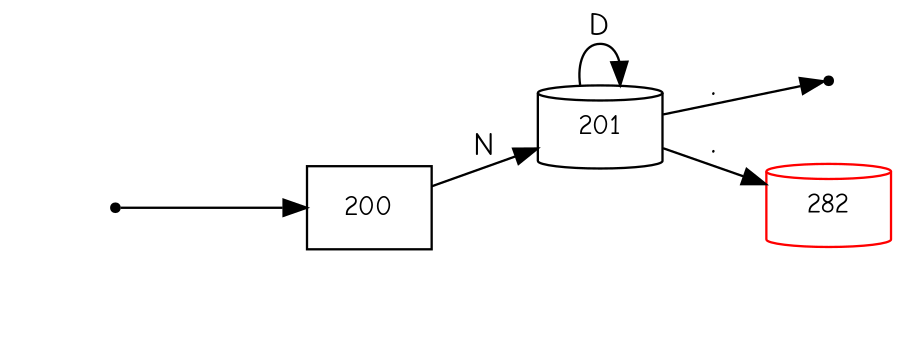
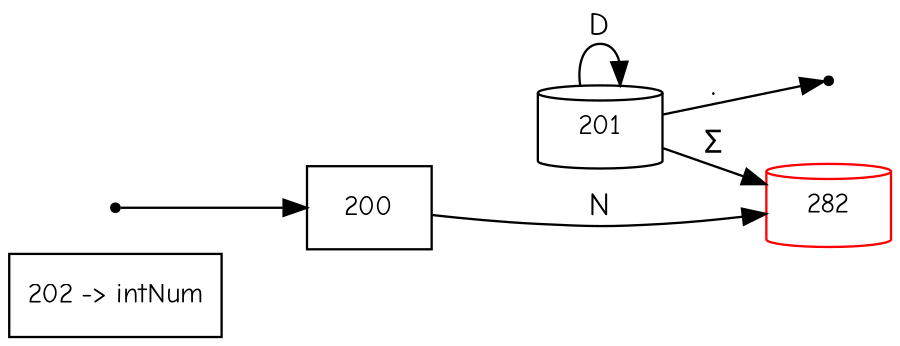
(714, 144) -> (714, 144)
(473, 171) -> (587, 226)
none -> (115, 295)
